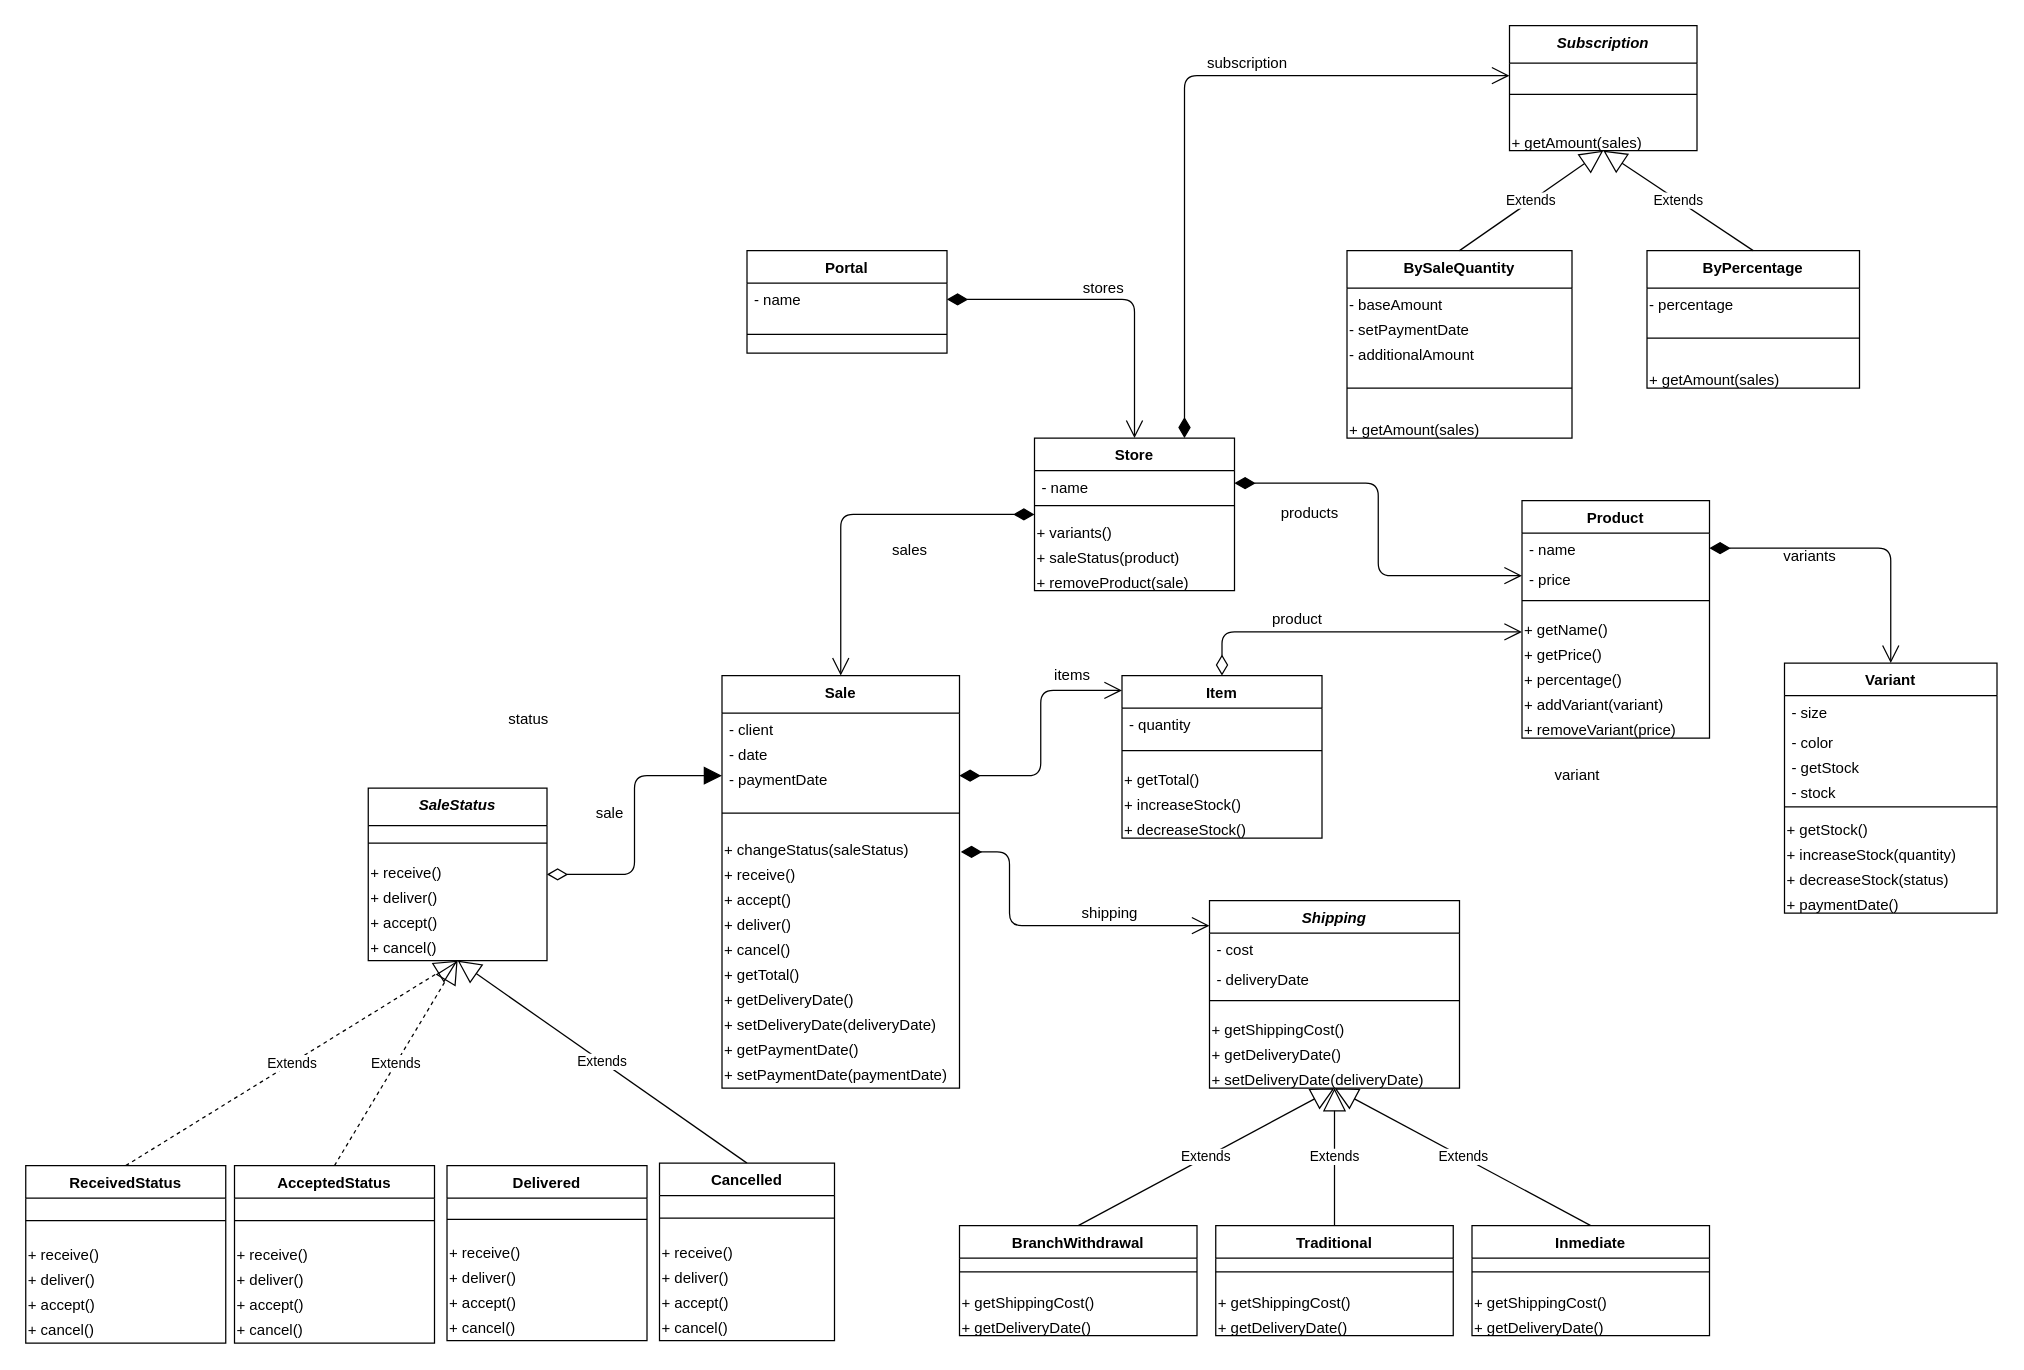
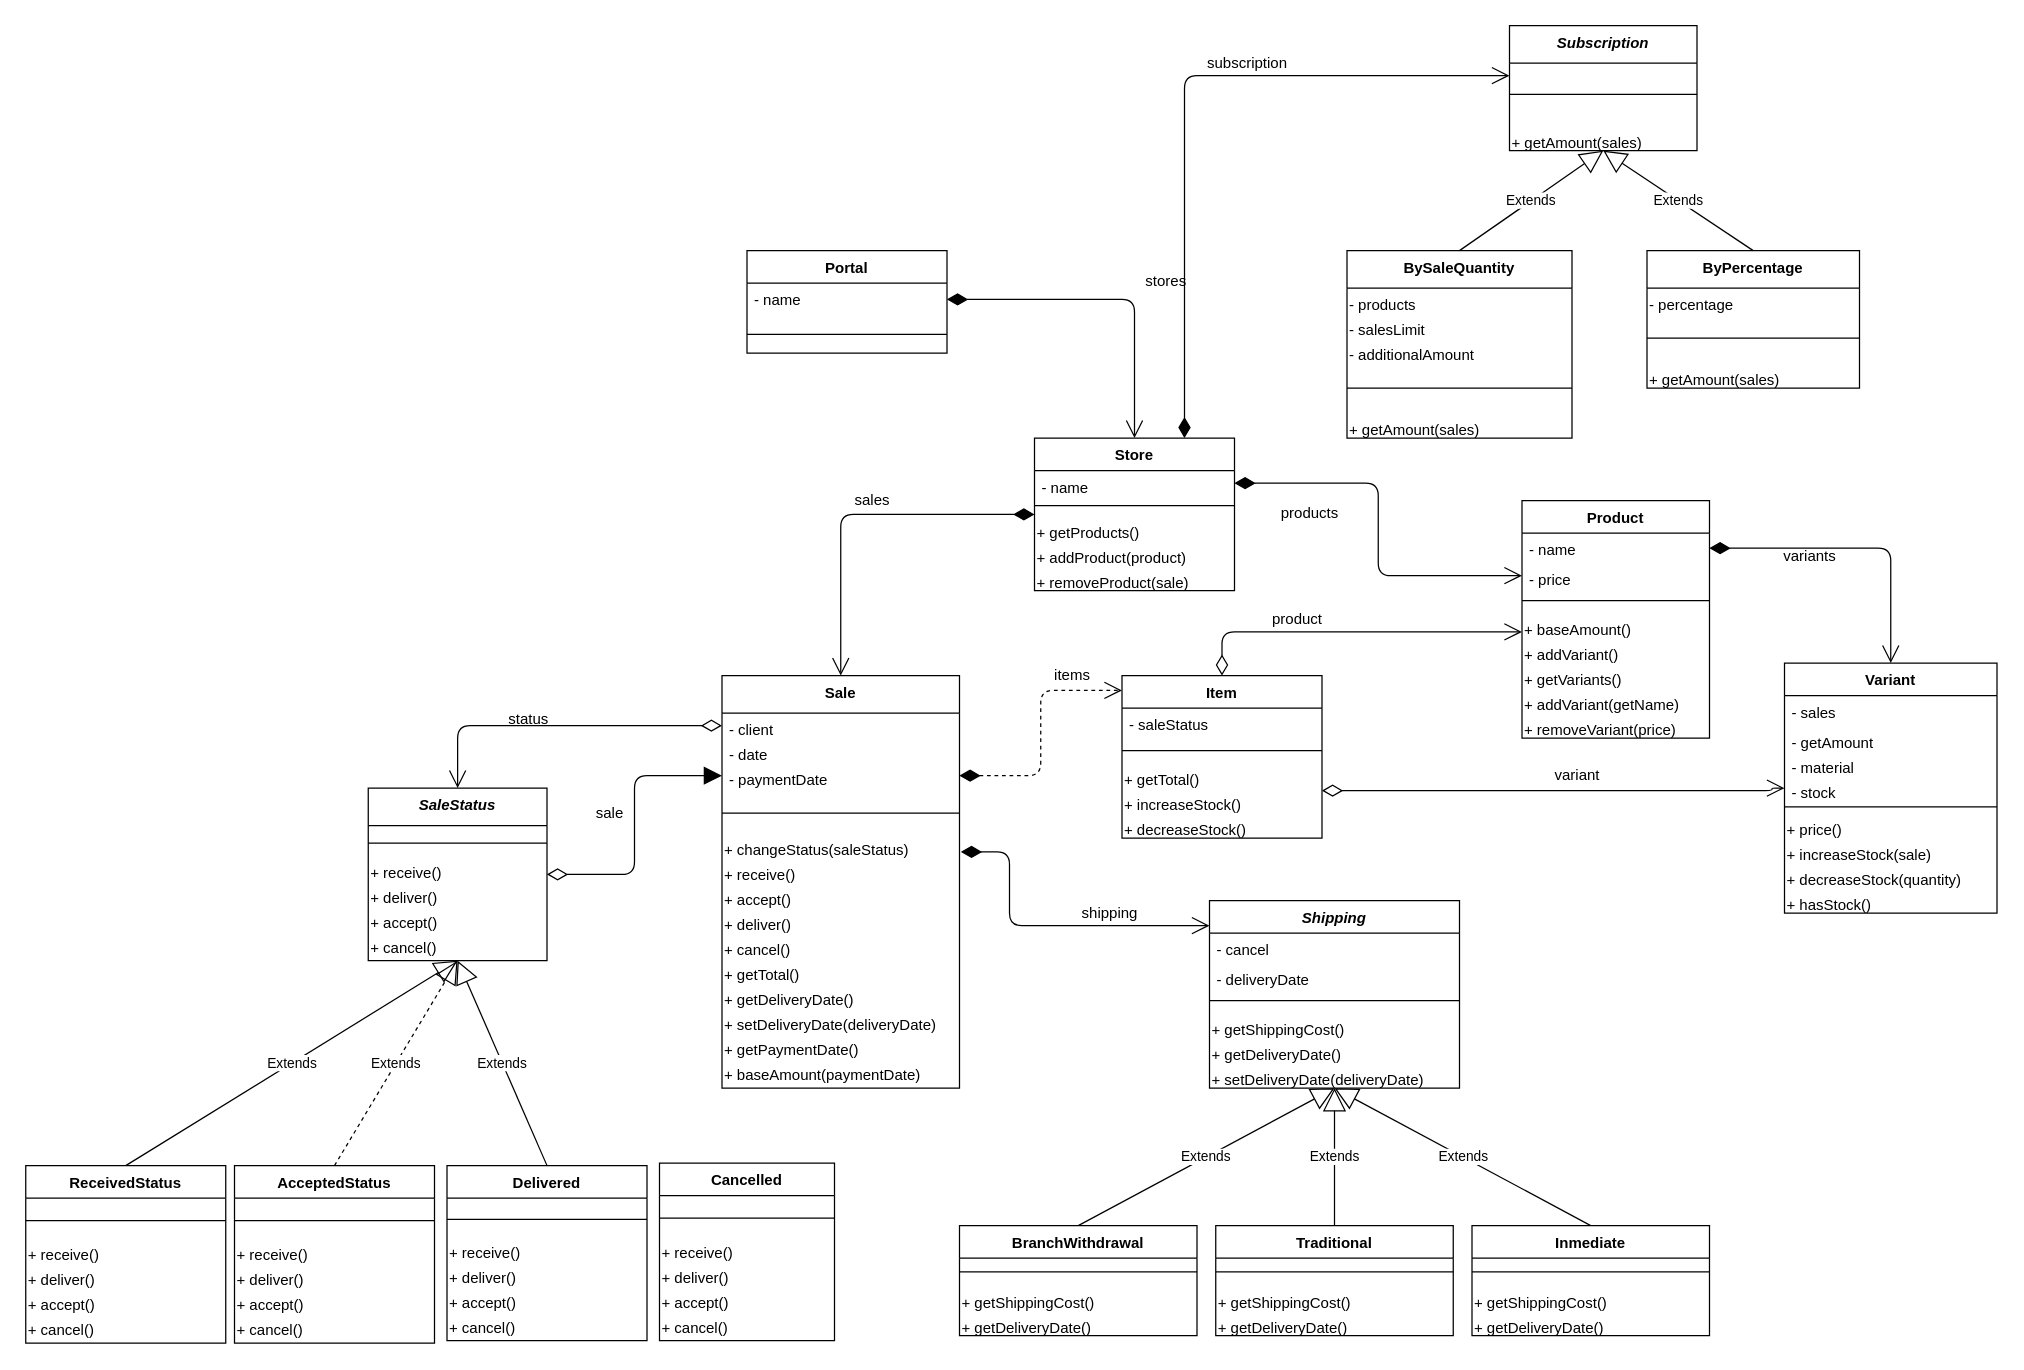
(1103, 288) -> (1166, 282)
(1398, 306) -> (1389, 306)
(1415, 331) -> (1392, 331)
(1083, 533) -> (1098, 533)
(909, 551) -> (872, 501)
(1121, 558) -> (1123, 558)
(1569, 631) -> (1581, 631)
(1571, 656) -> (1579, 656)
(1581, 681) -> (1583, 681)
(1607, 706) -> (1609, 706)
(1813, 713) -> (1817, 713)
(1041, 724) -> (1041, 724)
(1167, 725) -> (1175, 725)
none -> (555, 726)
(1817, 743) -> (1836, 743)
(1831, 768) -> (1827, 768)
none -> (1564, 791)
(1835, 831) -> (1821, 831)
(1886, 856) -> (1869, 856)
(1882, 881) -> (1888, 881)
(1848, 906) -> (1835, 906)
(1240, 950) -> (1246, 950)
(611, 1068) -> none
none -> (507, 1074)
(844, 1076) -> (827, 1076)
(203, 1118) -> (203, 1118)
